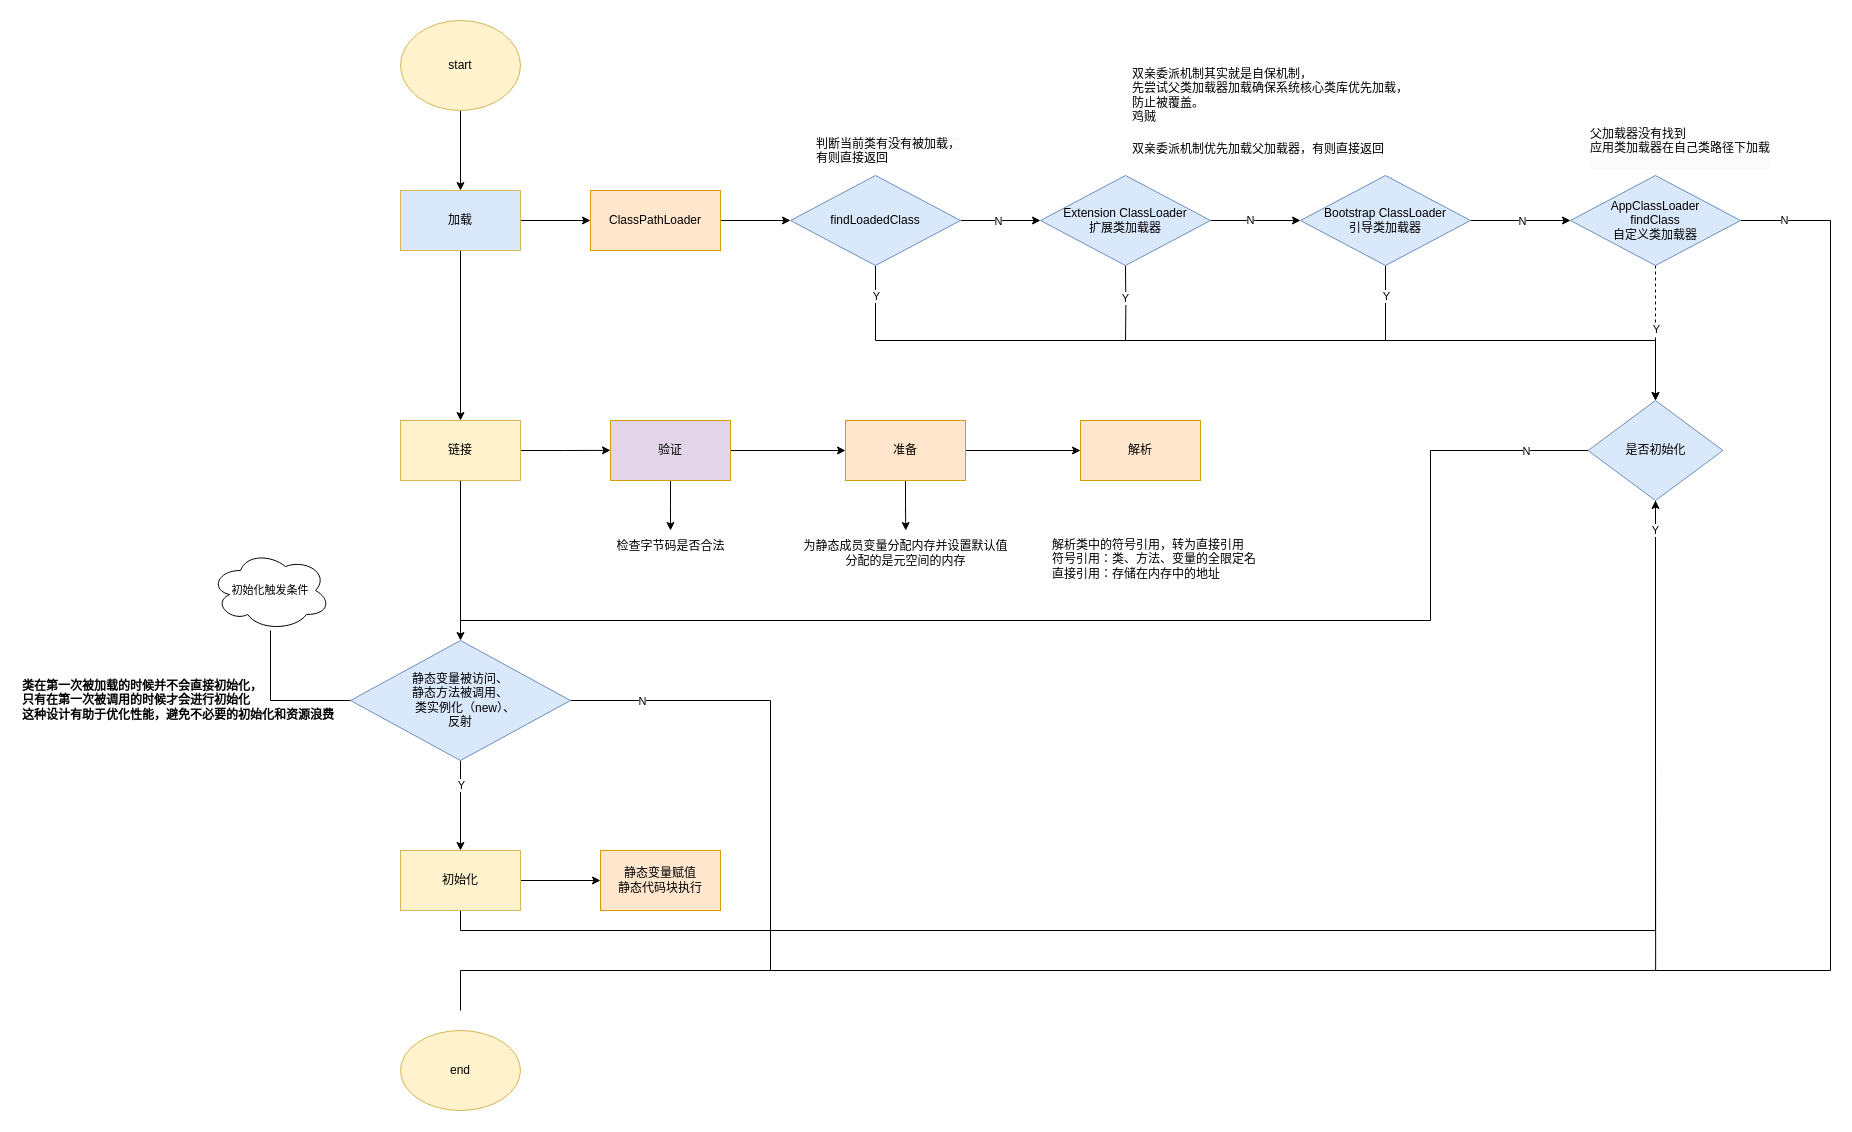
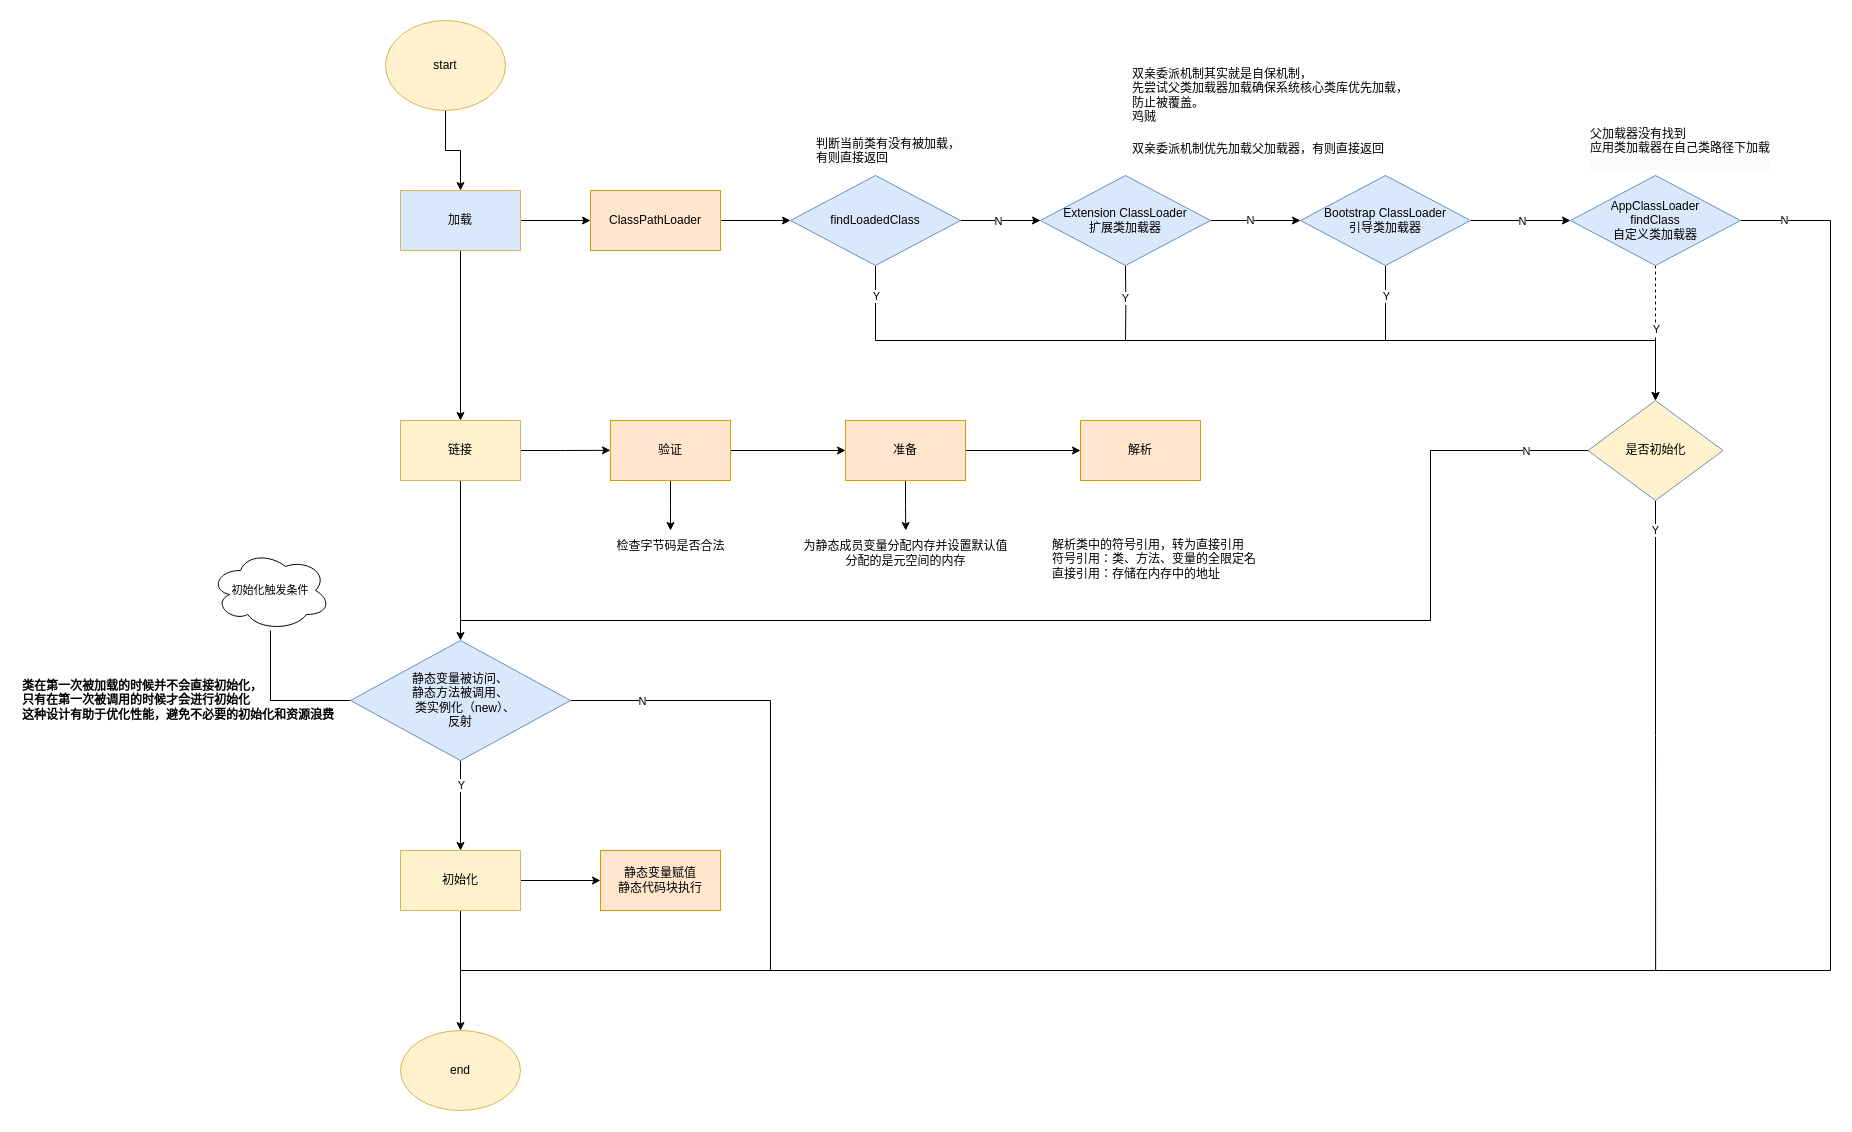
(461, 66) -> (446, 66)
(671, 451) -> (671, 451)
(1656, 451) -> (1656, 451)
(1055, 931) -> (461, 948)
